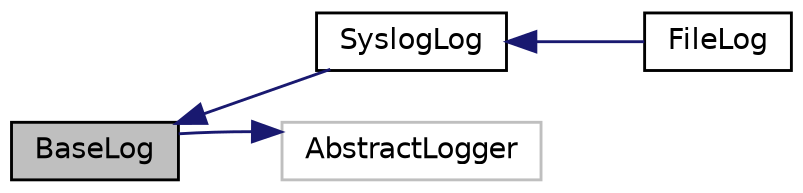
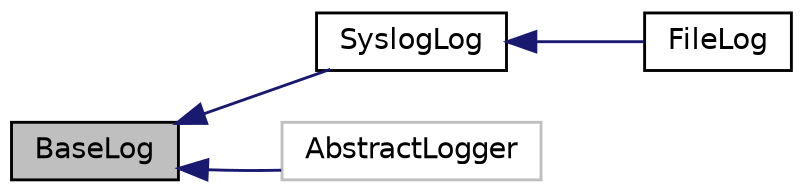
(215, 132) -> (244, 170)
